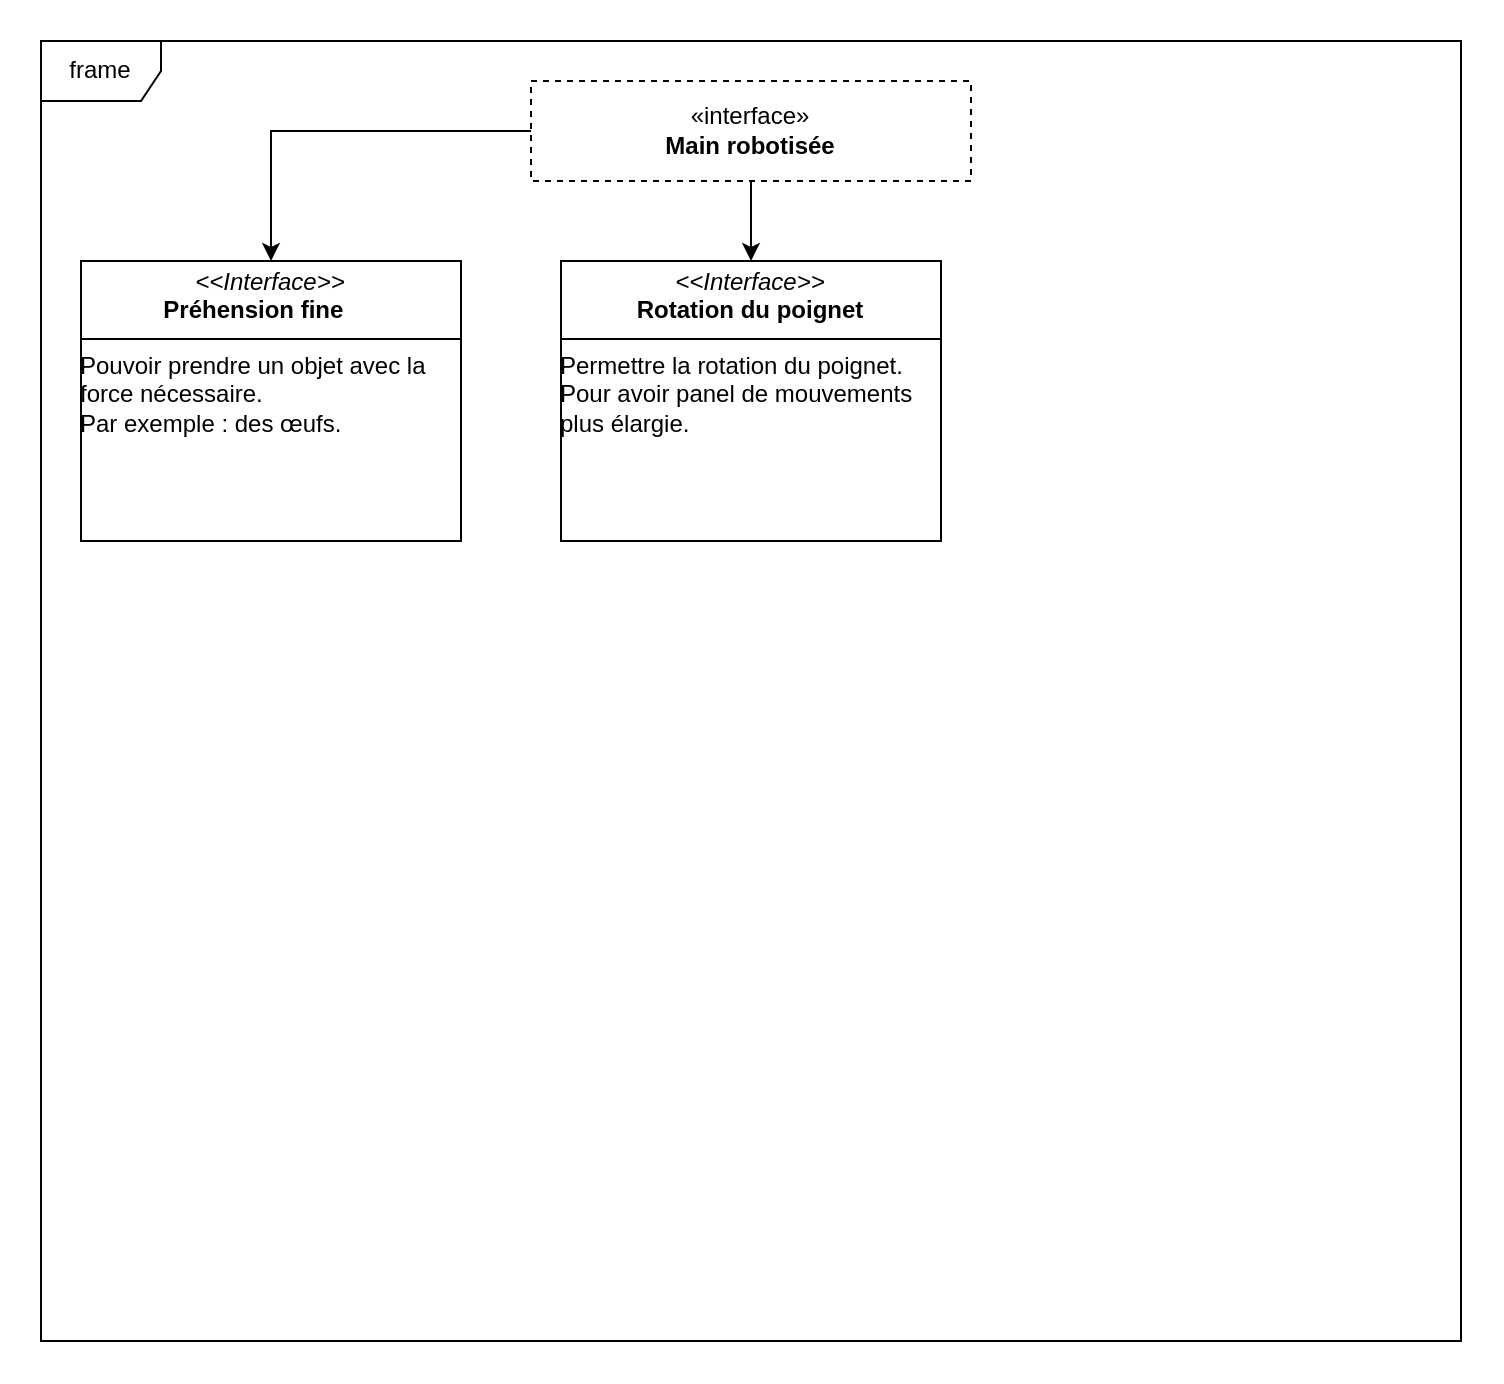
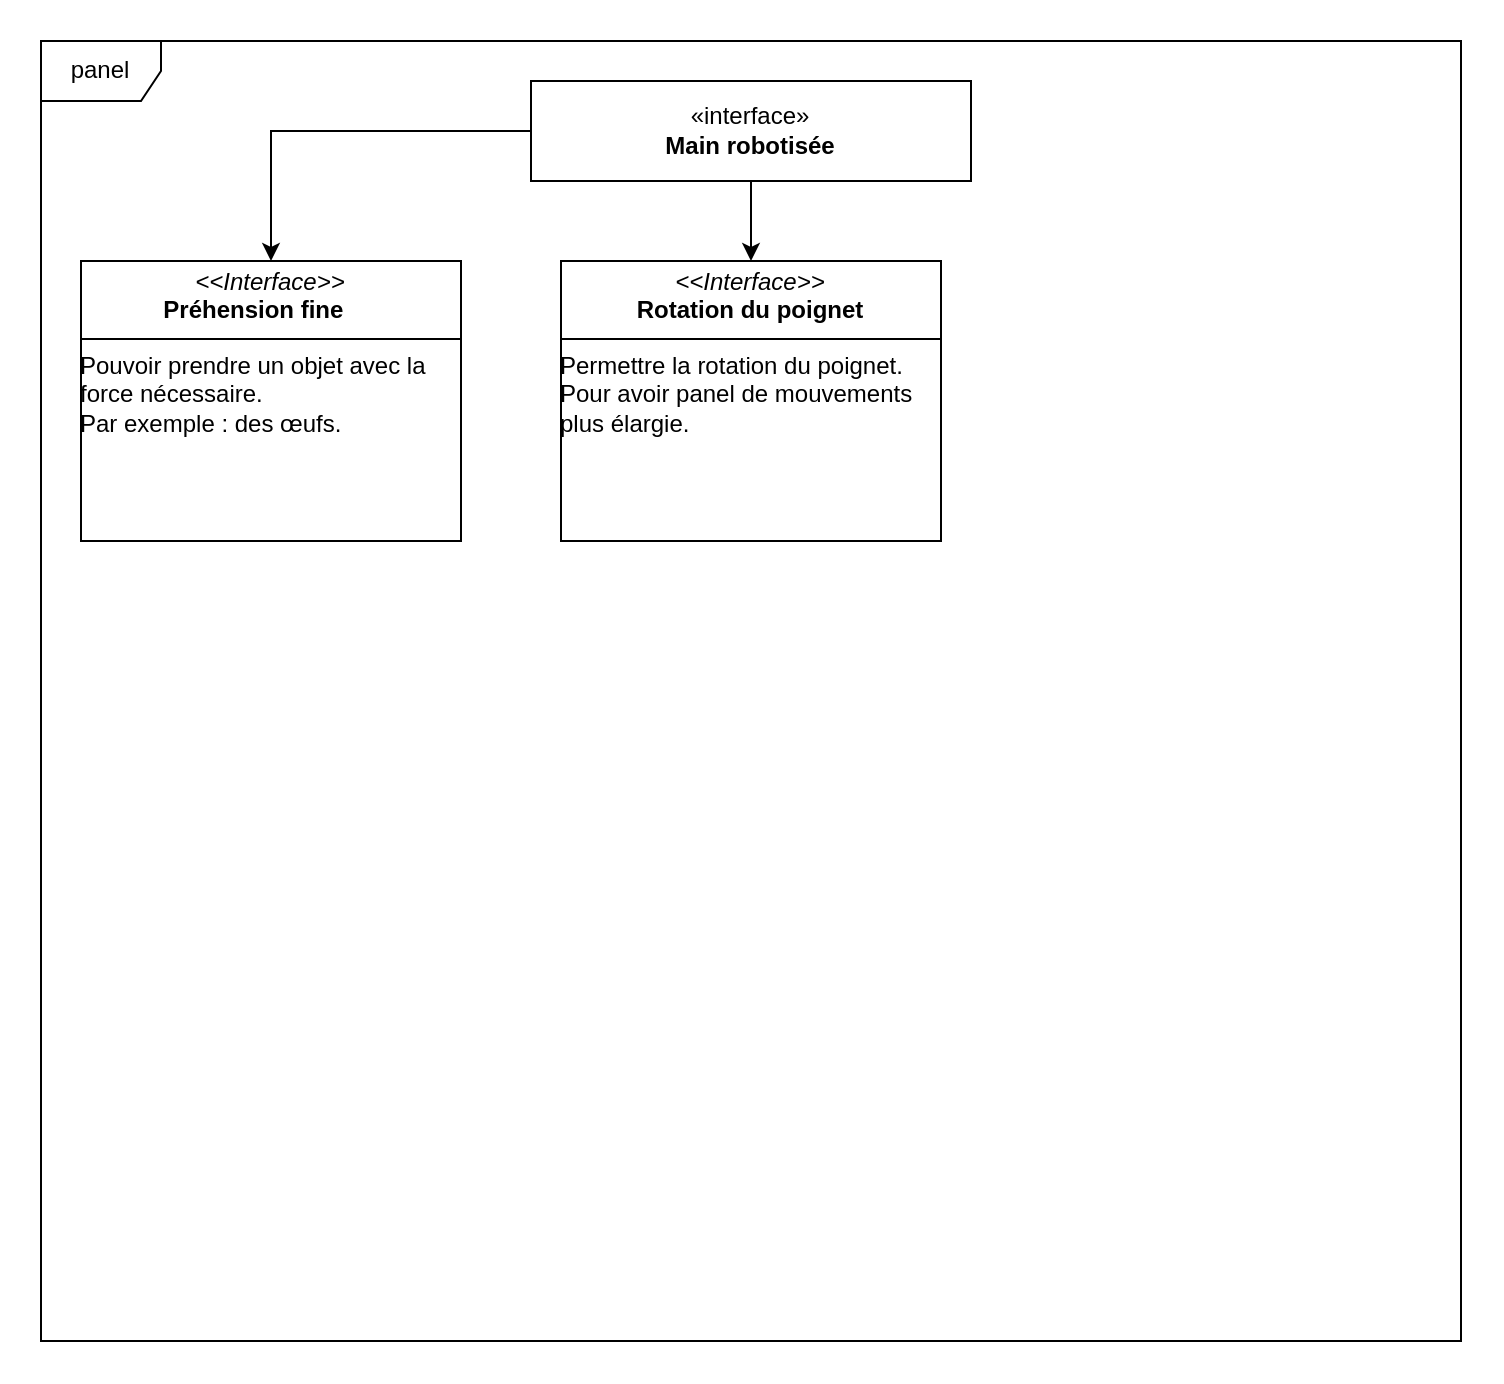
(101, 71) -> (101, 71)
(751, 131) -> (751, 131)
